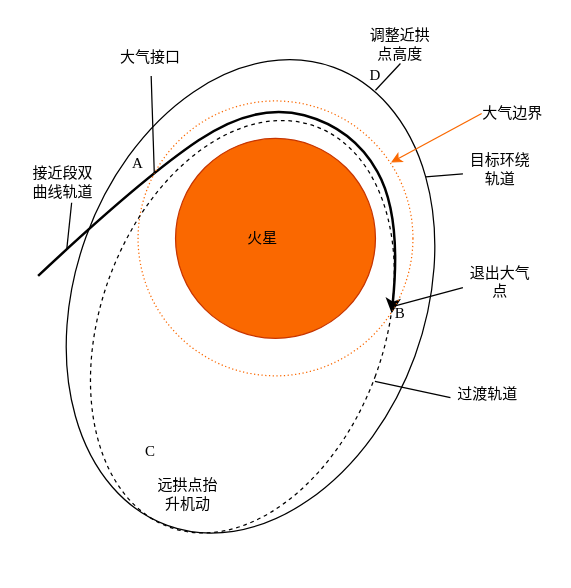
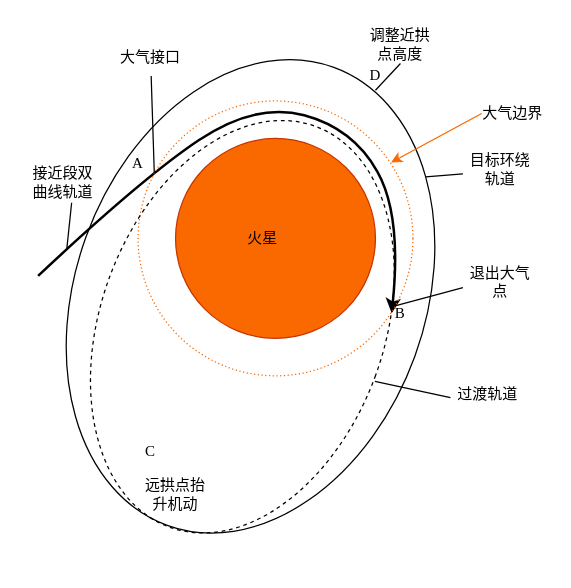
(188, 494) -> (176, 494)
